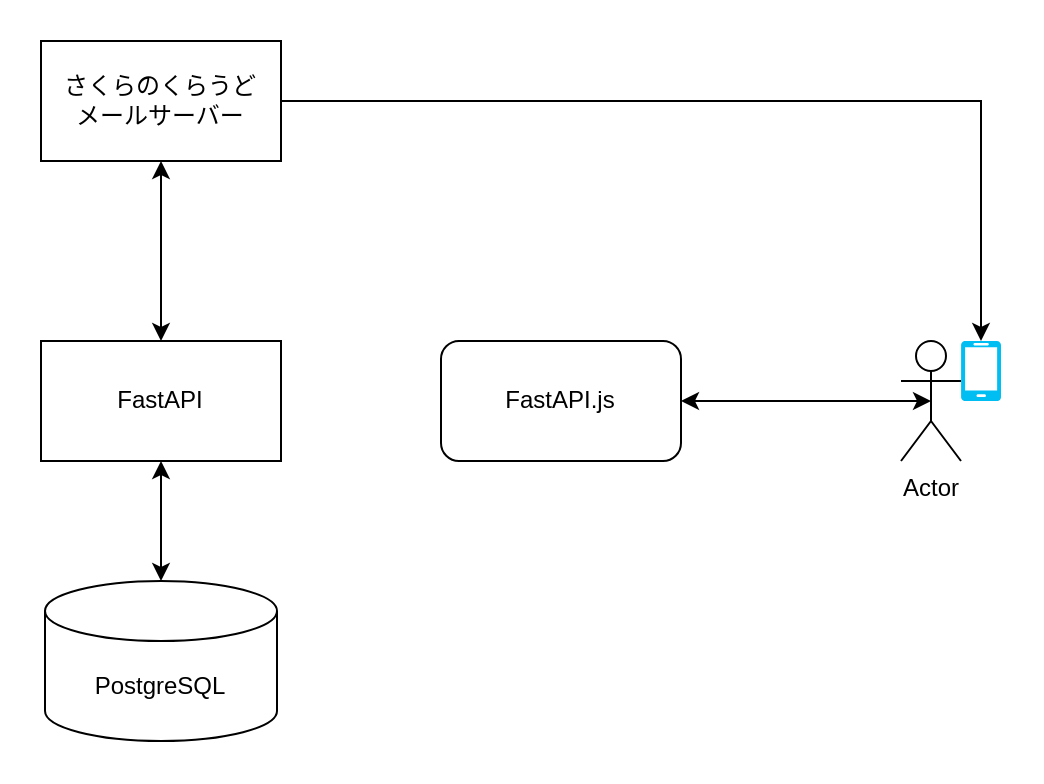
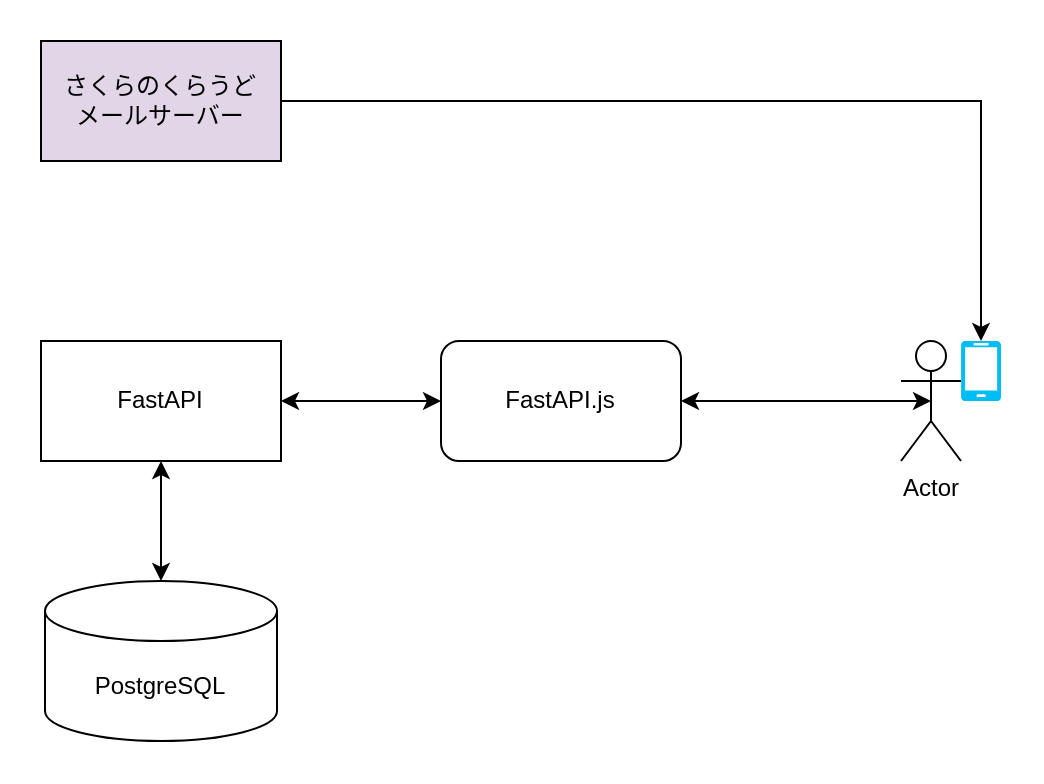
(161, 101) -> (161, 101)
(161, 251) -> none
none -> (361, 401)
